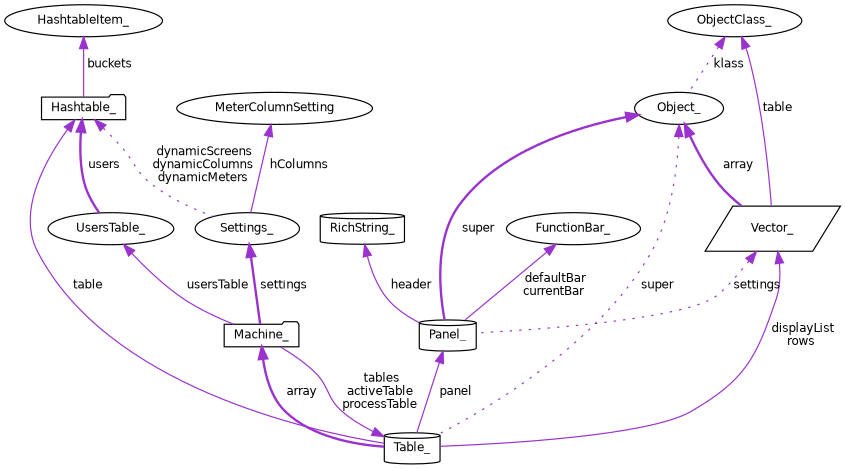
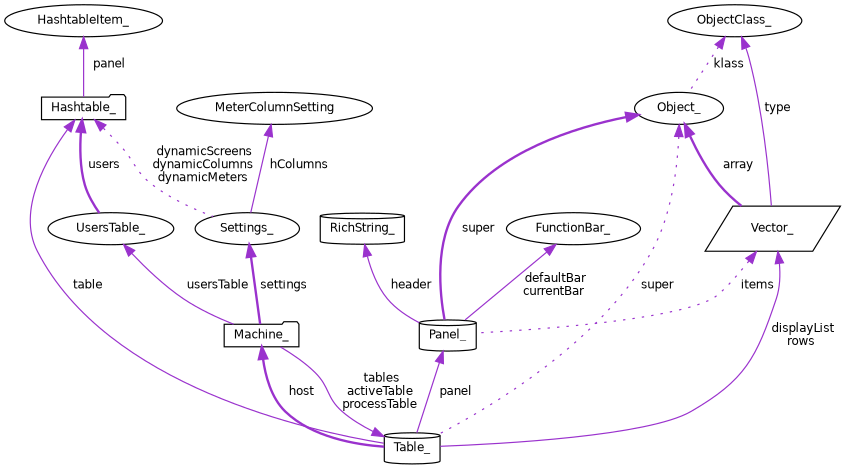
(108, 65) -> (108, 65)
(776, 108) -> (776, 108)
(756, 286) -> (756, 286)
(300, 392) -> (300, 392)
